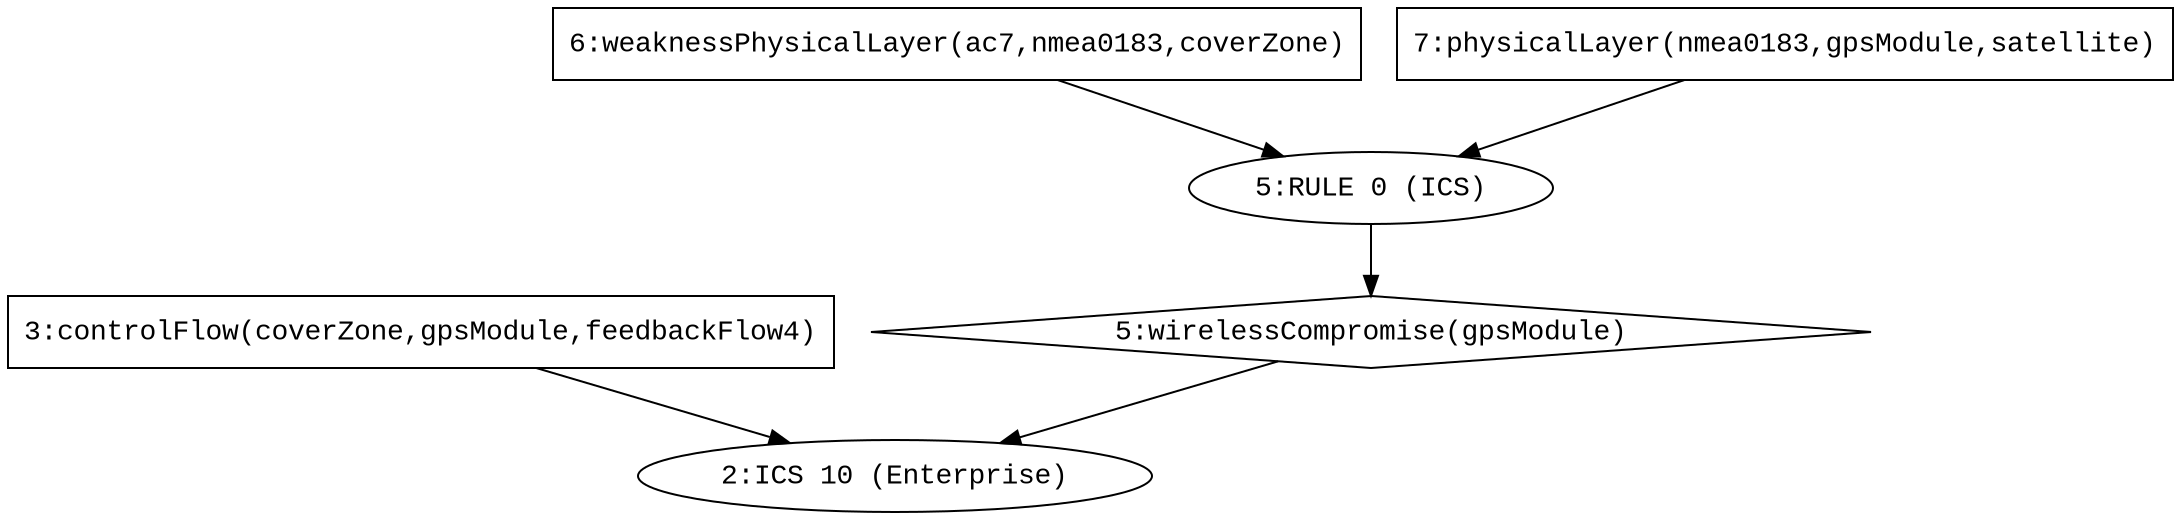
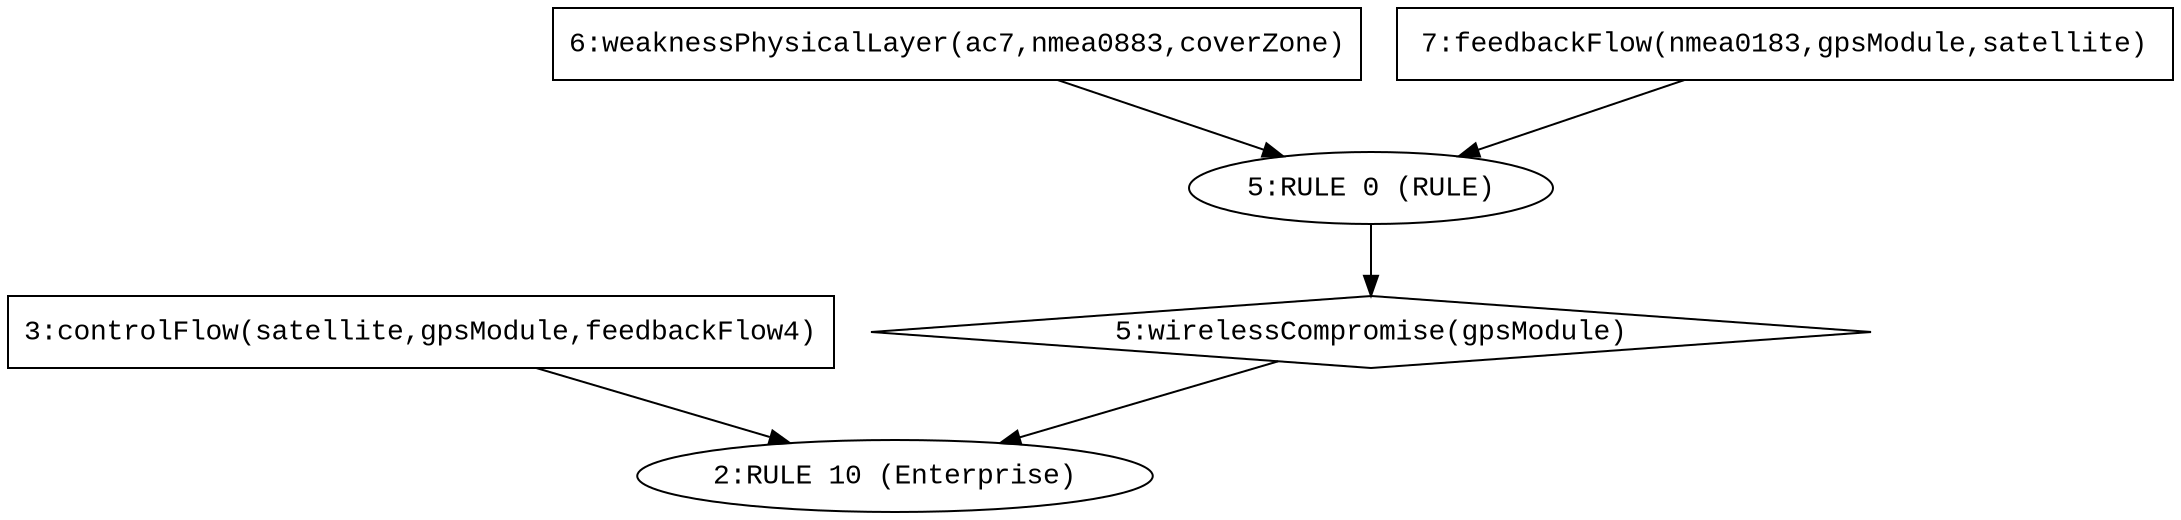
(957, 44) -> (957, 44)
(1785, 44) -> (1785, 44)
(1371, 188) -> (1371, 188)
(421, 332) -> (421, 332)
(895, 476) -> (895, 476)
